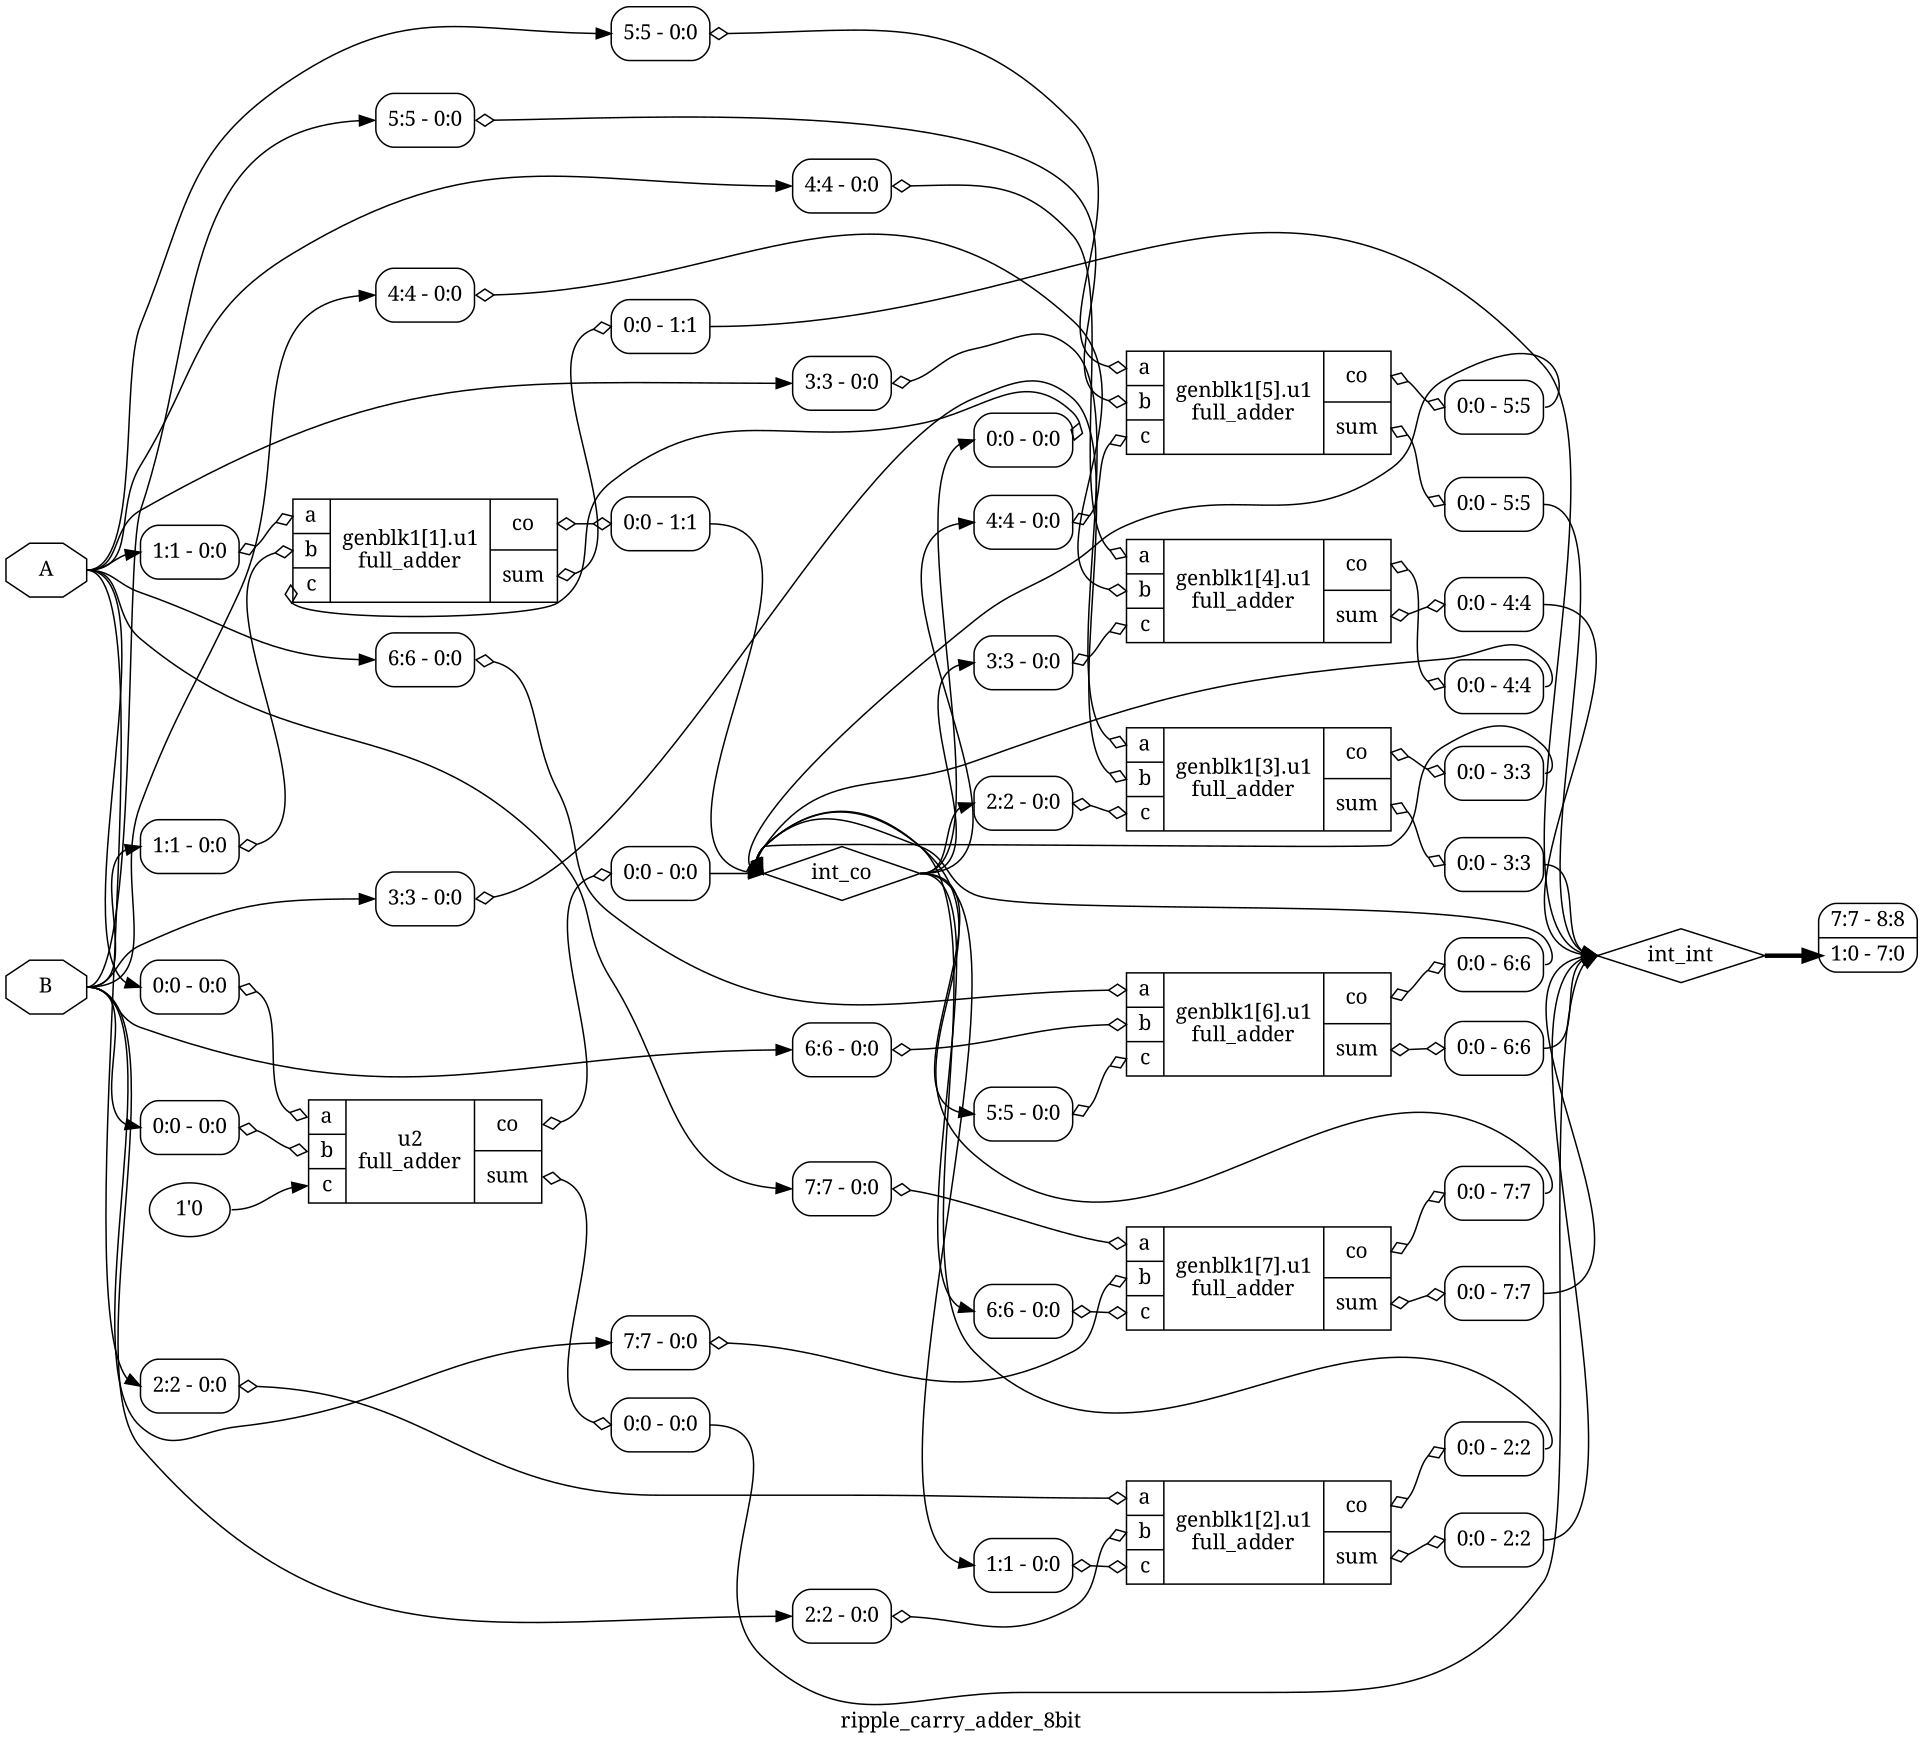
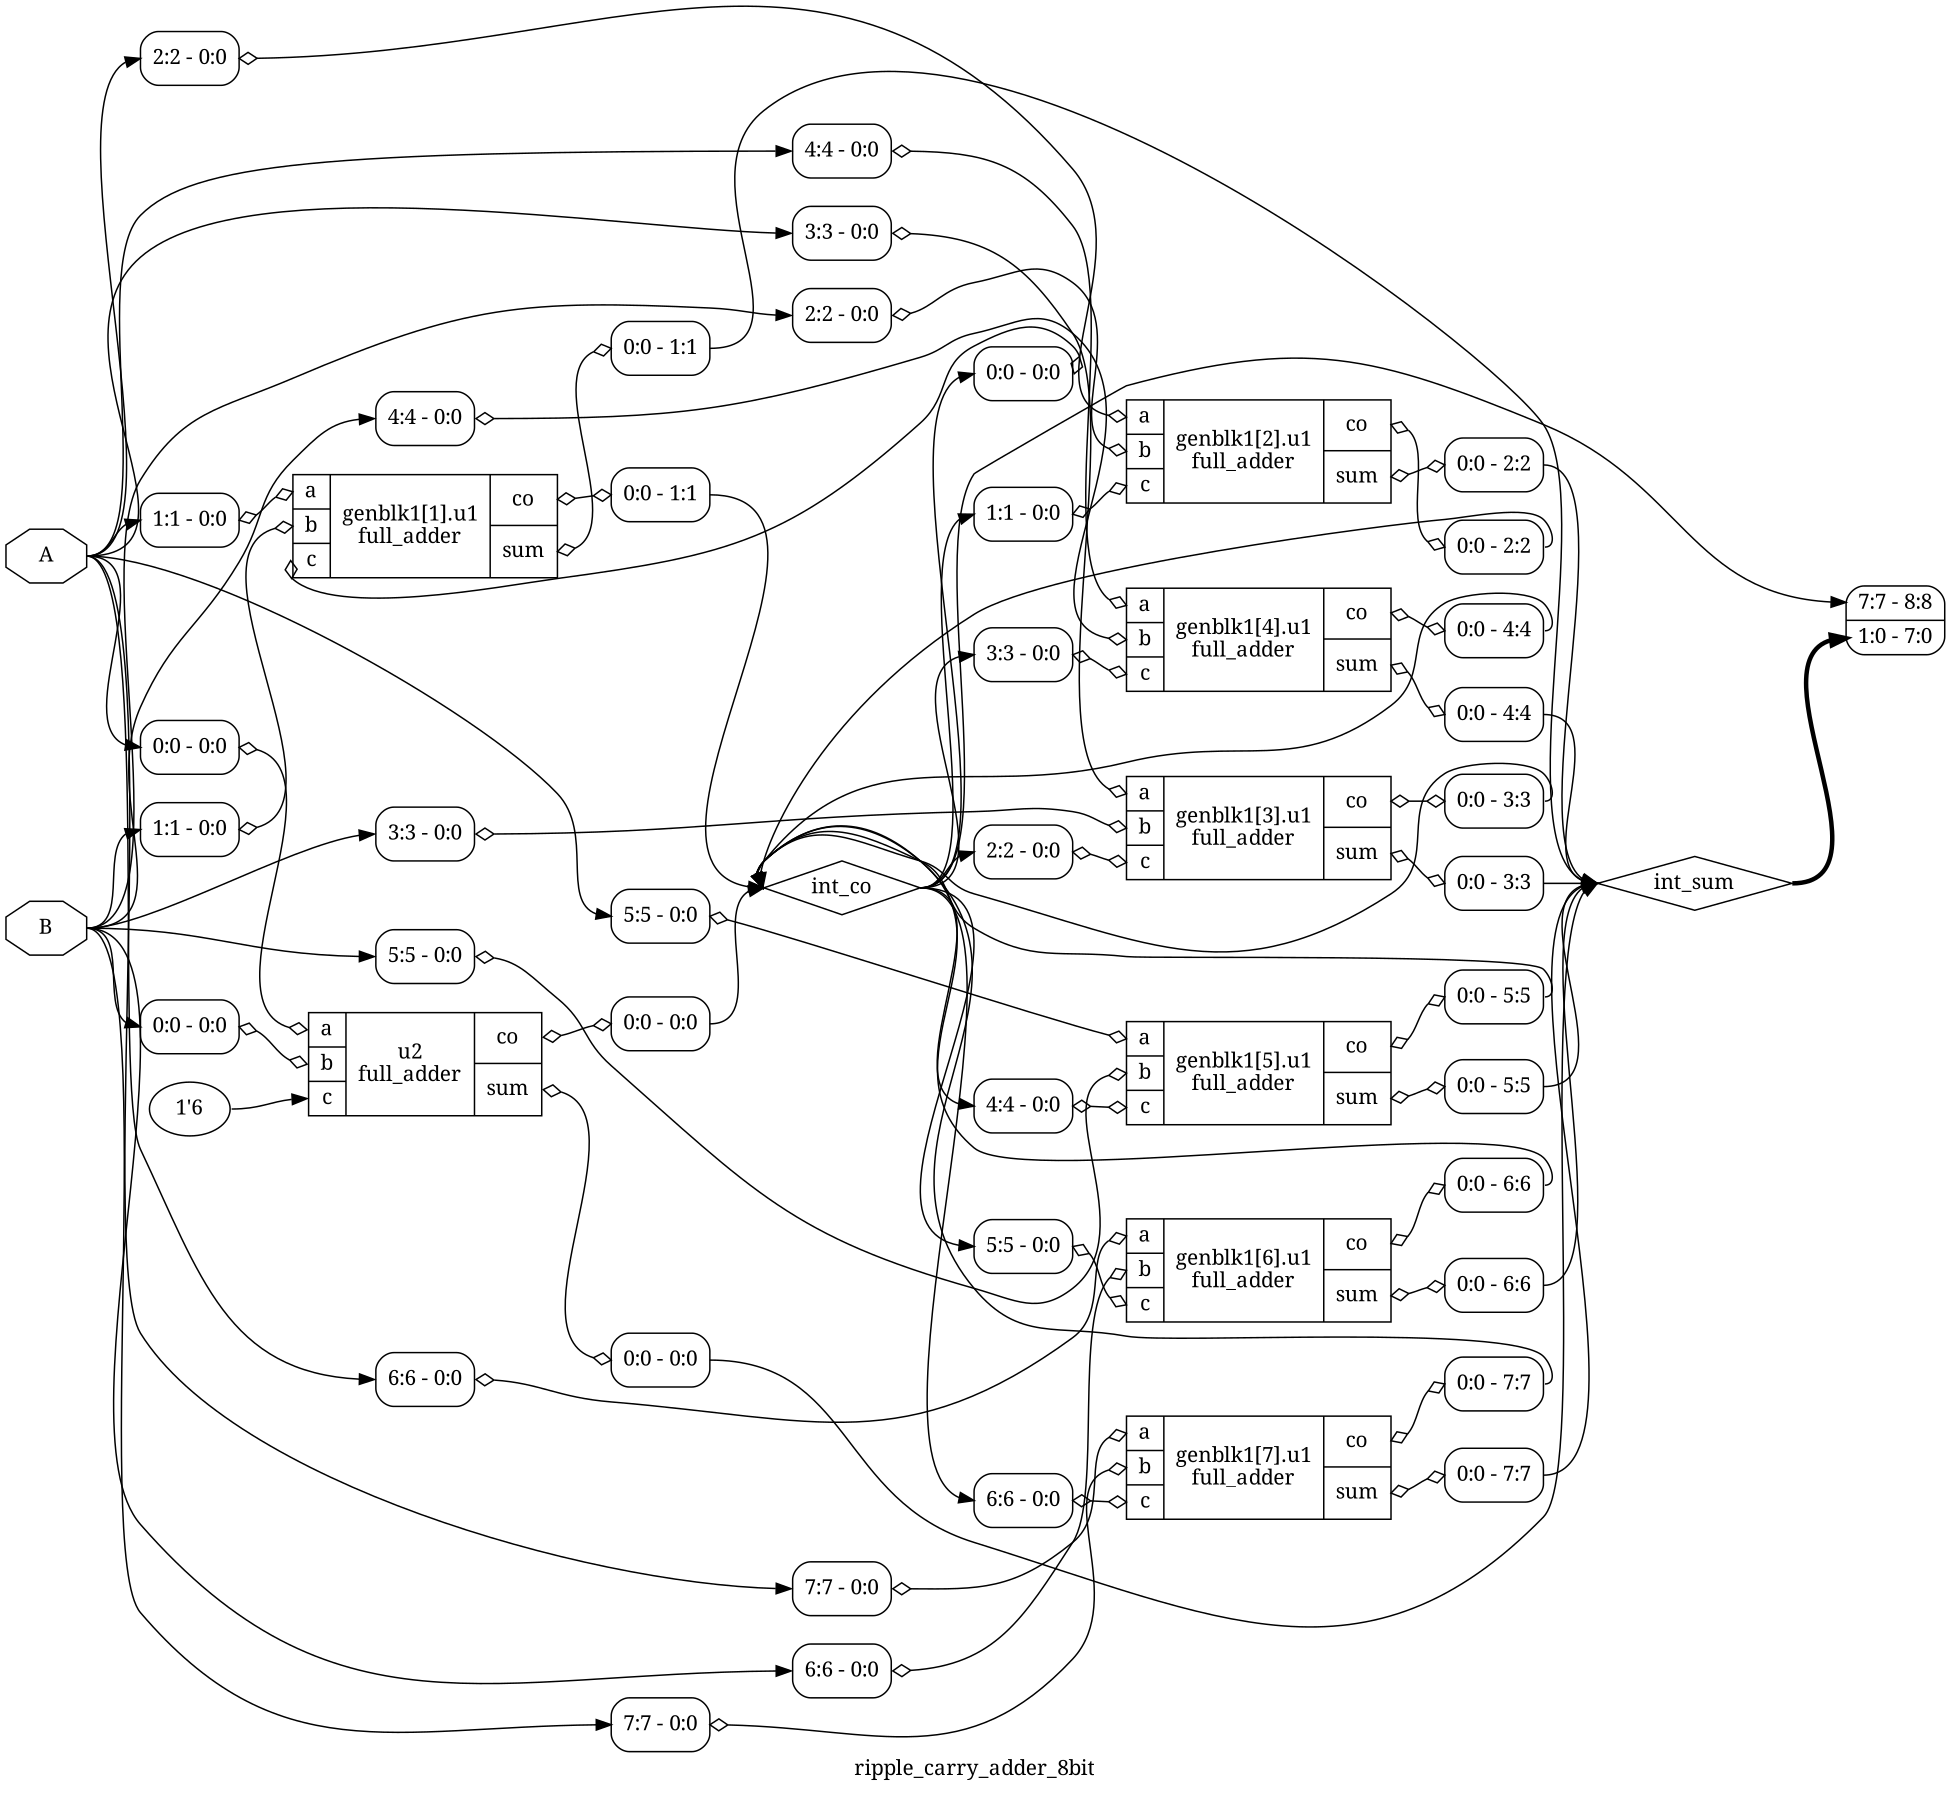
none -> (1207, 368)
(1681, 956) -> (1695, 883)
(190, 1210) -> (190, 1109)
